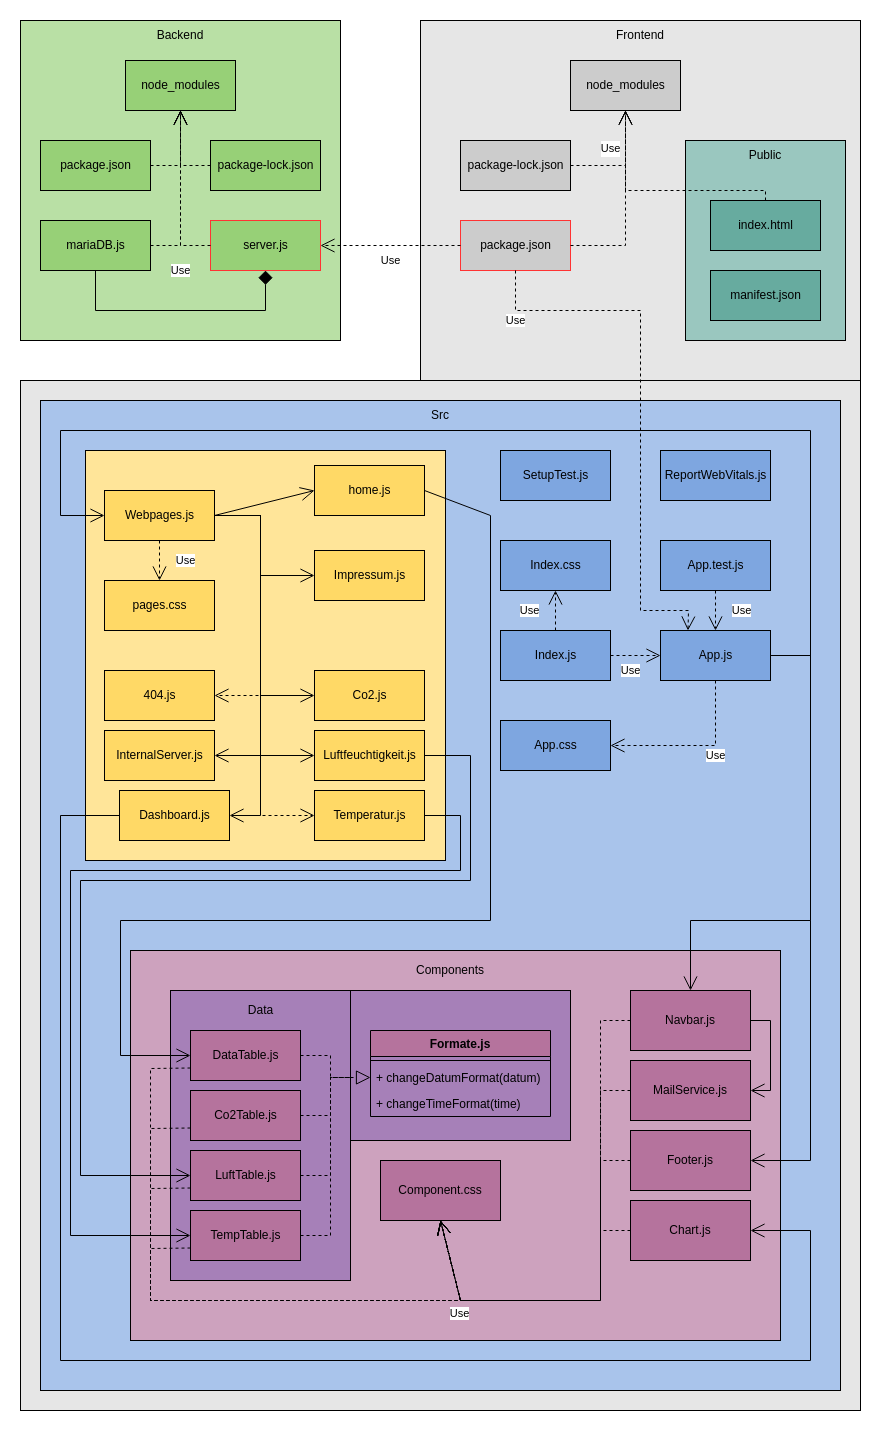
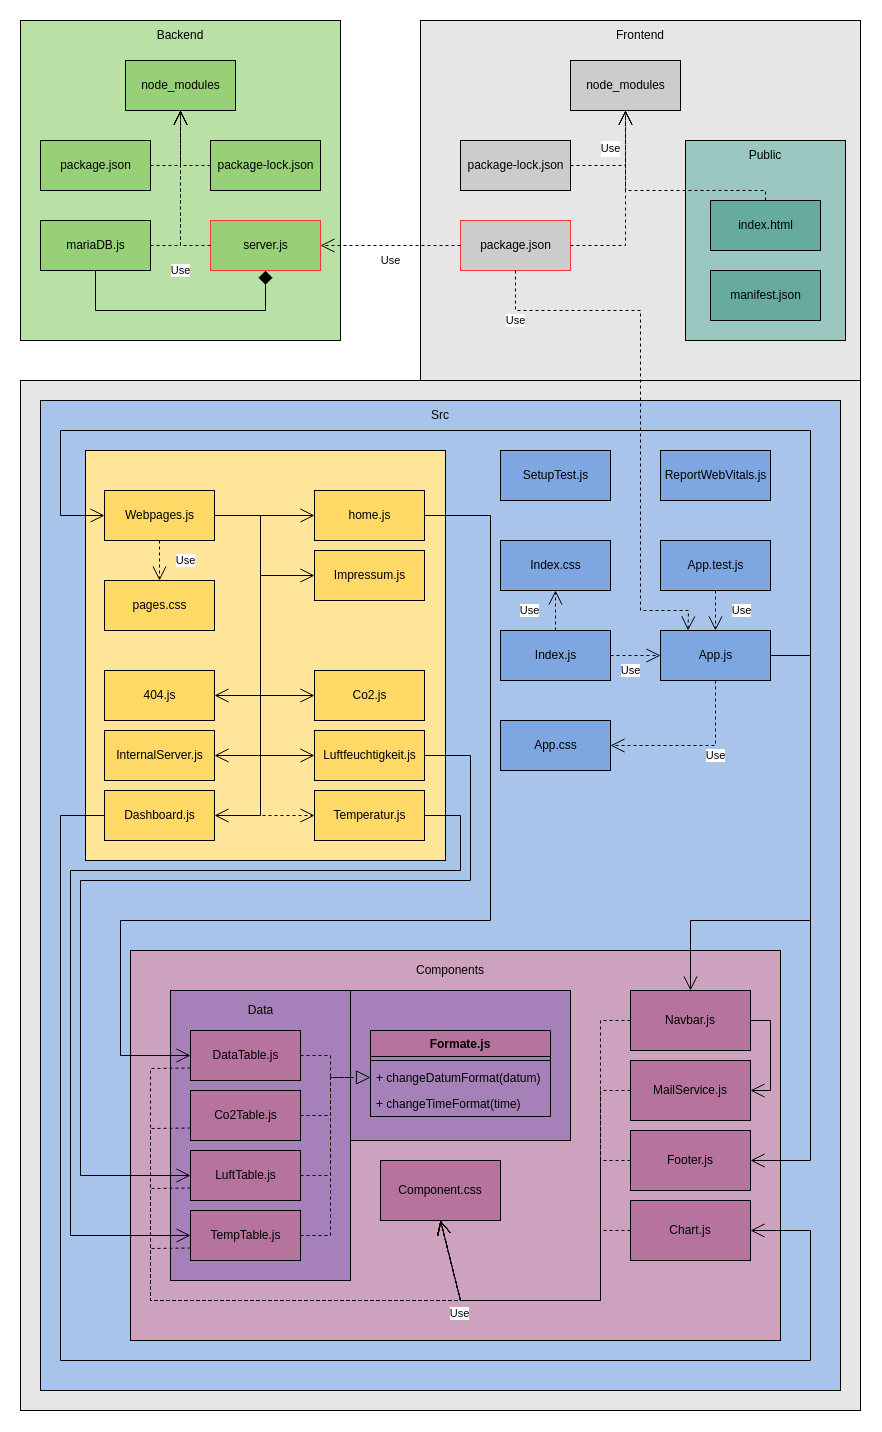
(370, 491) -> (370, 516)
(238, 696) -> (238, 696)
(175, 816) -> (160, 816)
